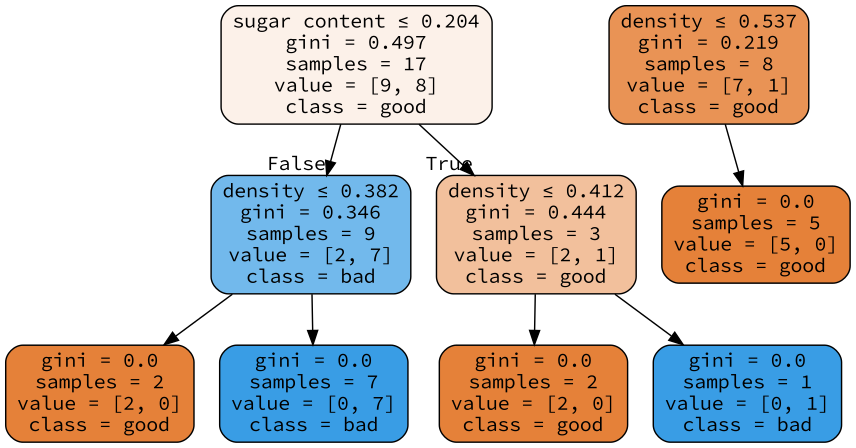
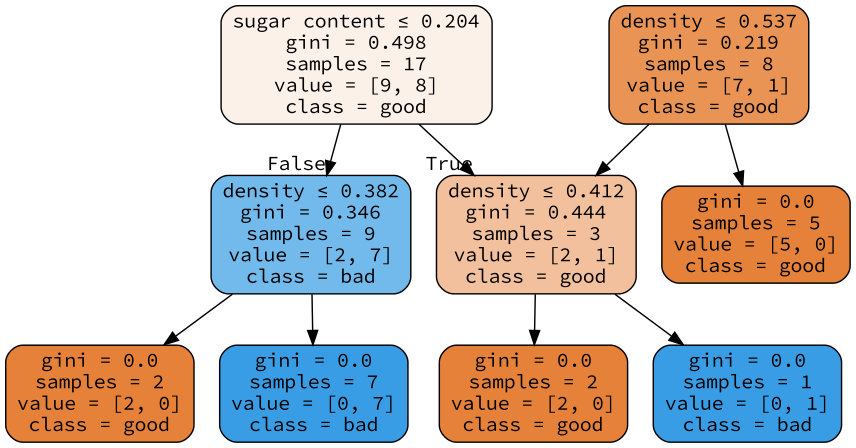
(357, 43) -> (357, 43)
none -> (628, 145)
